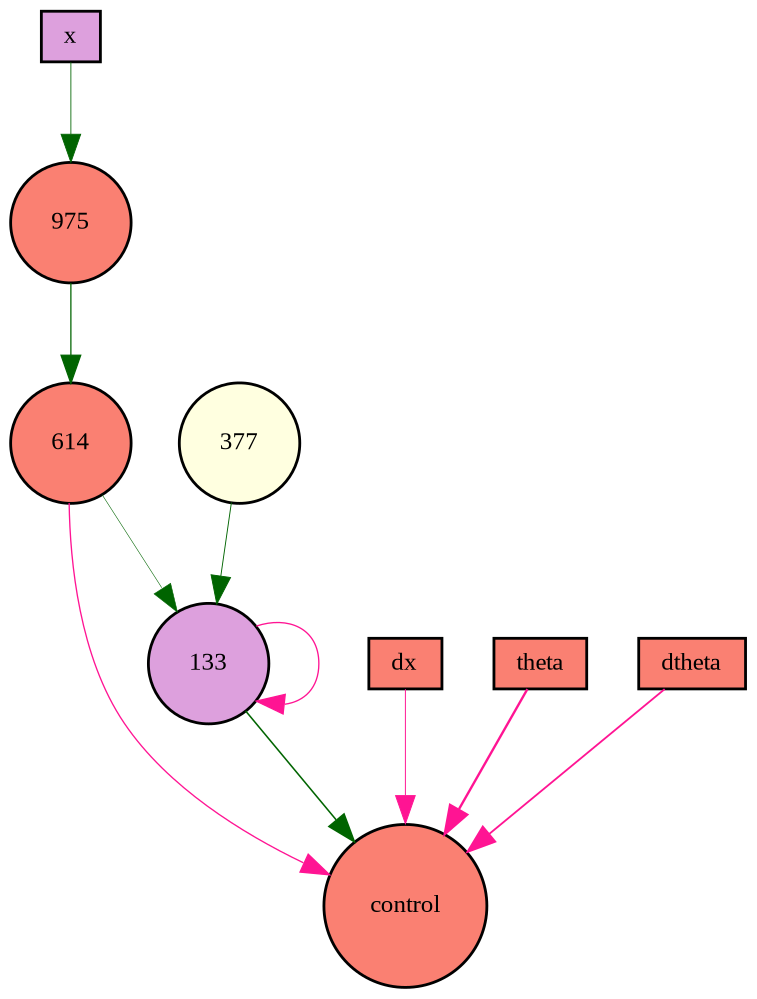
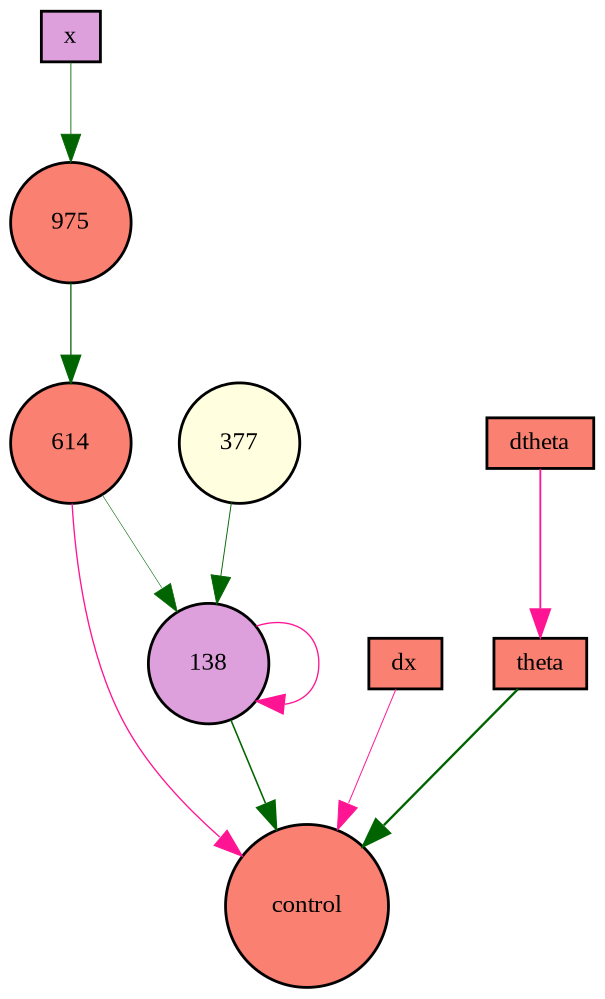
(209, 664) -> (209, 664)
(493, 749) -> (451, 757)
(577, 762) -> (540, 539)
